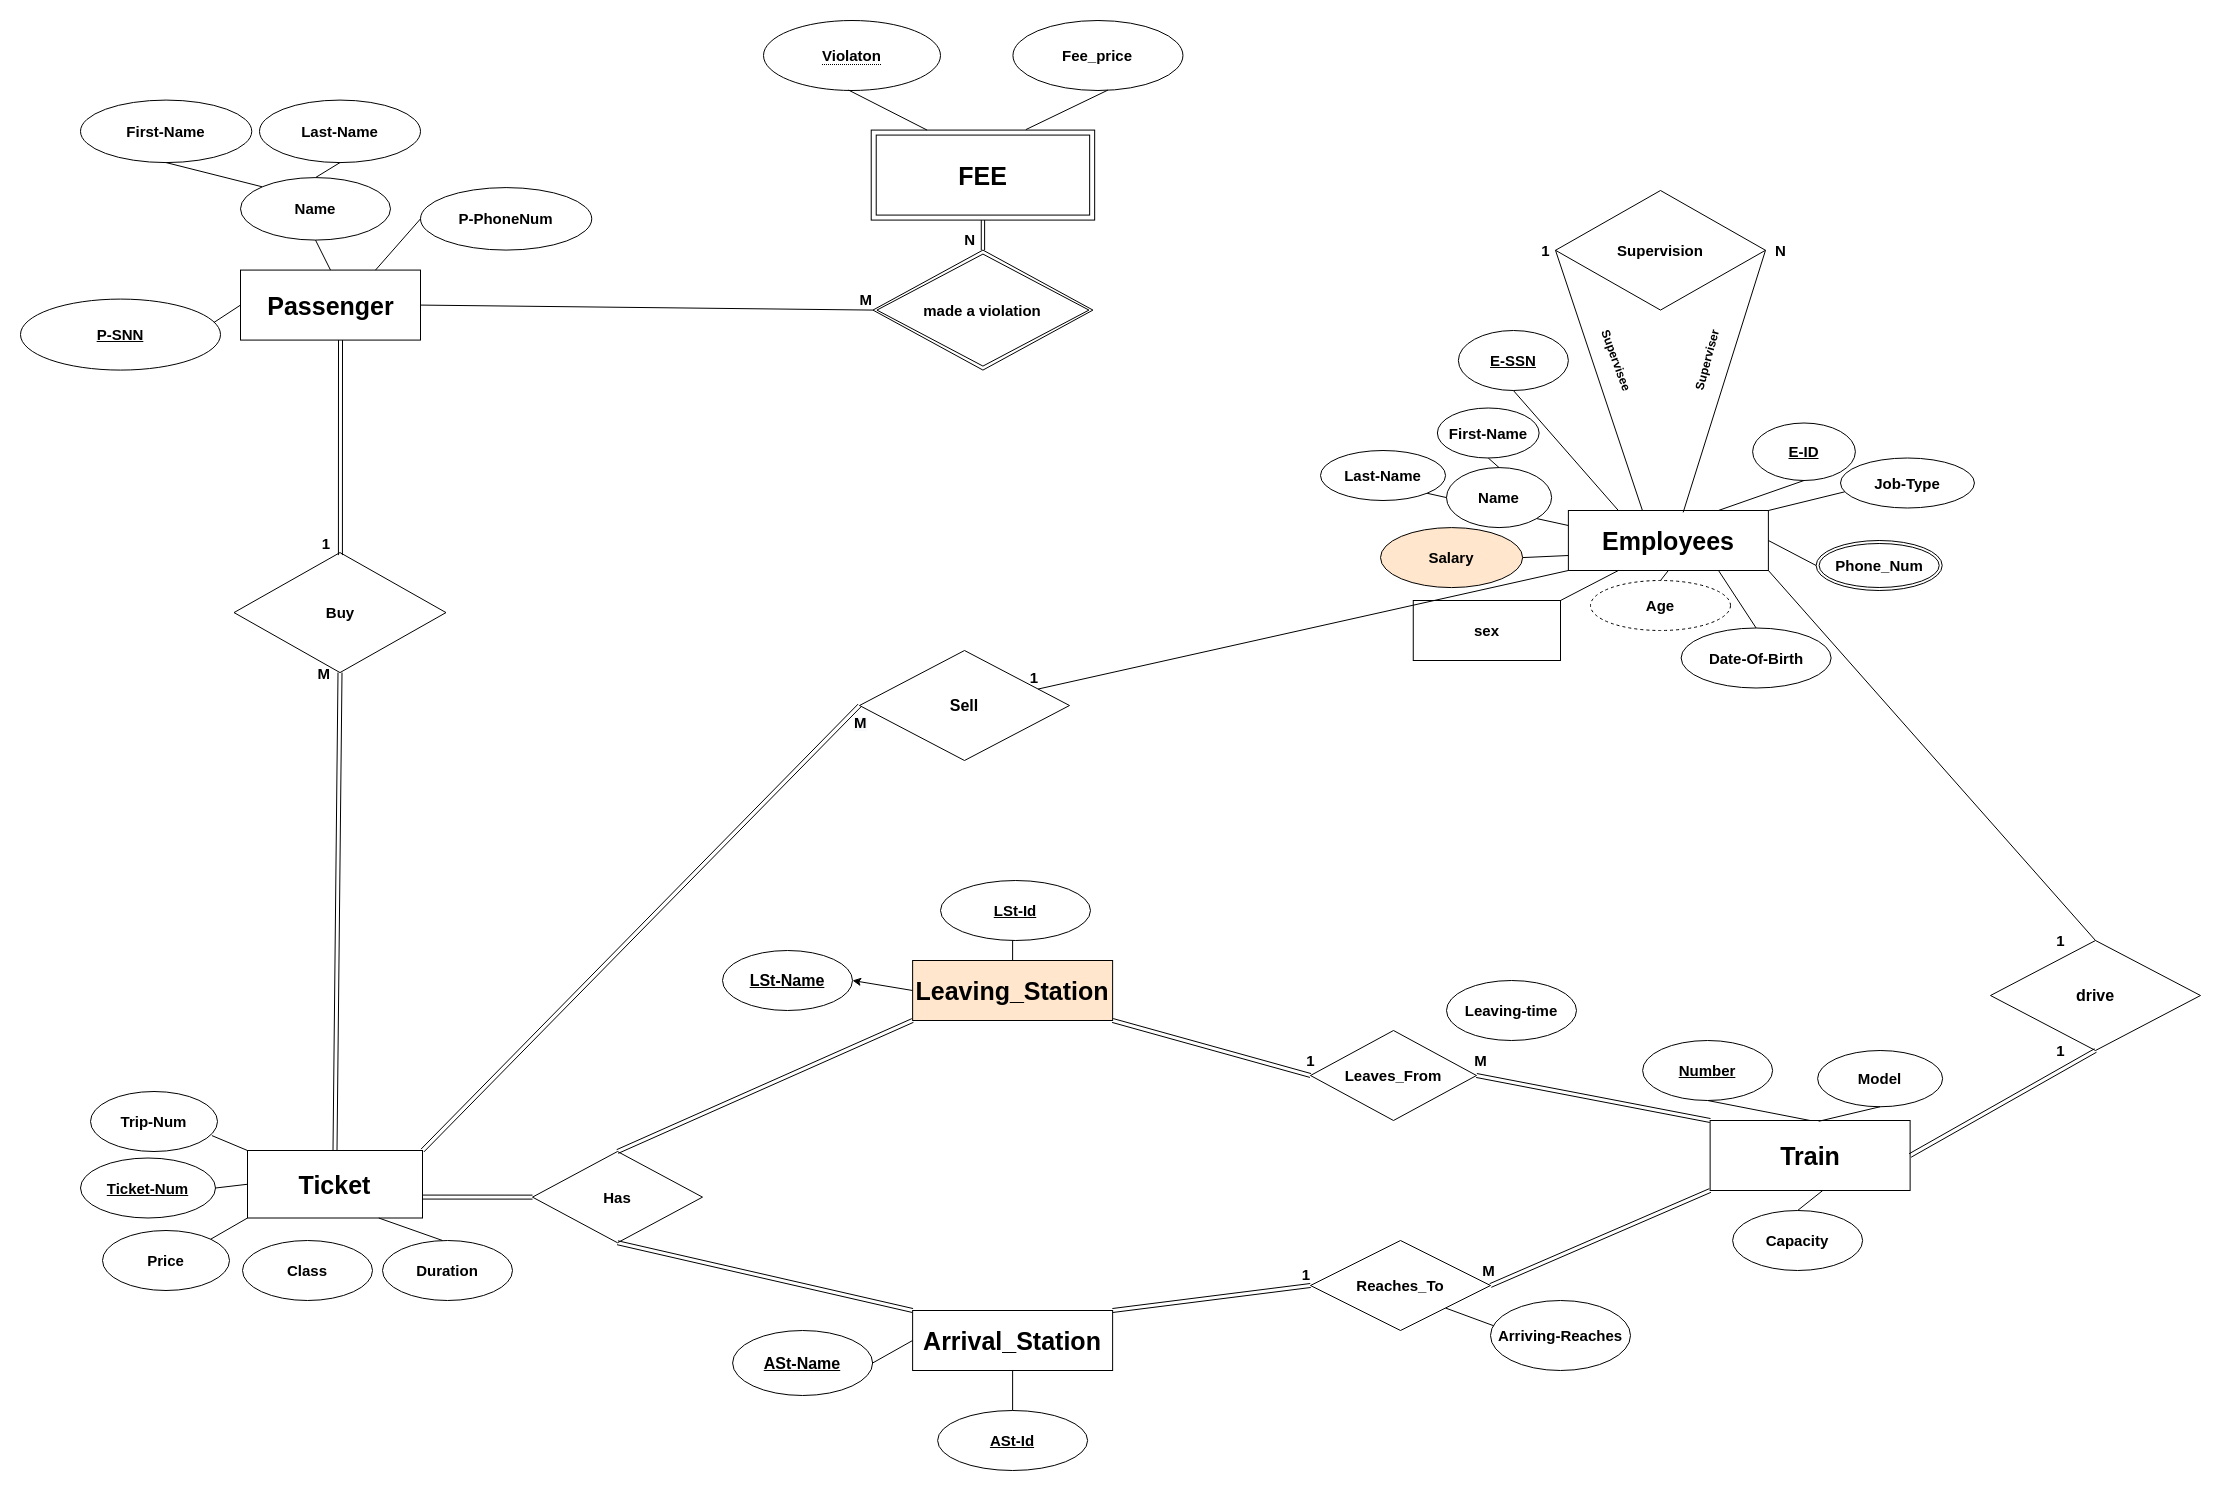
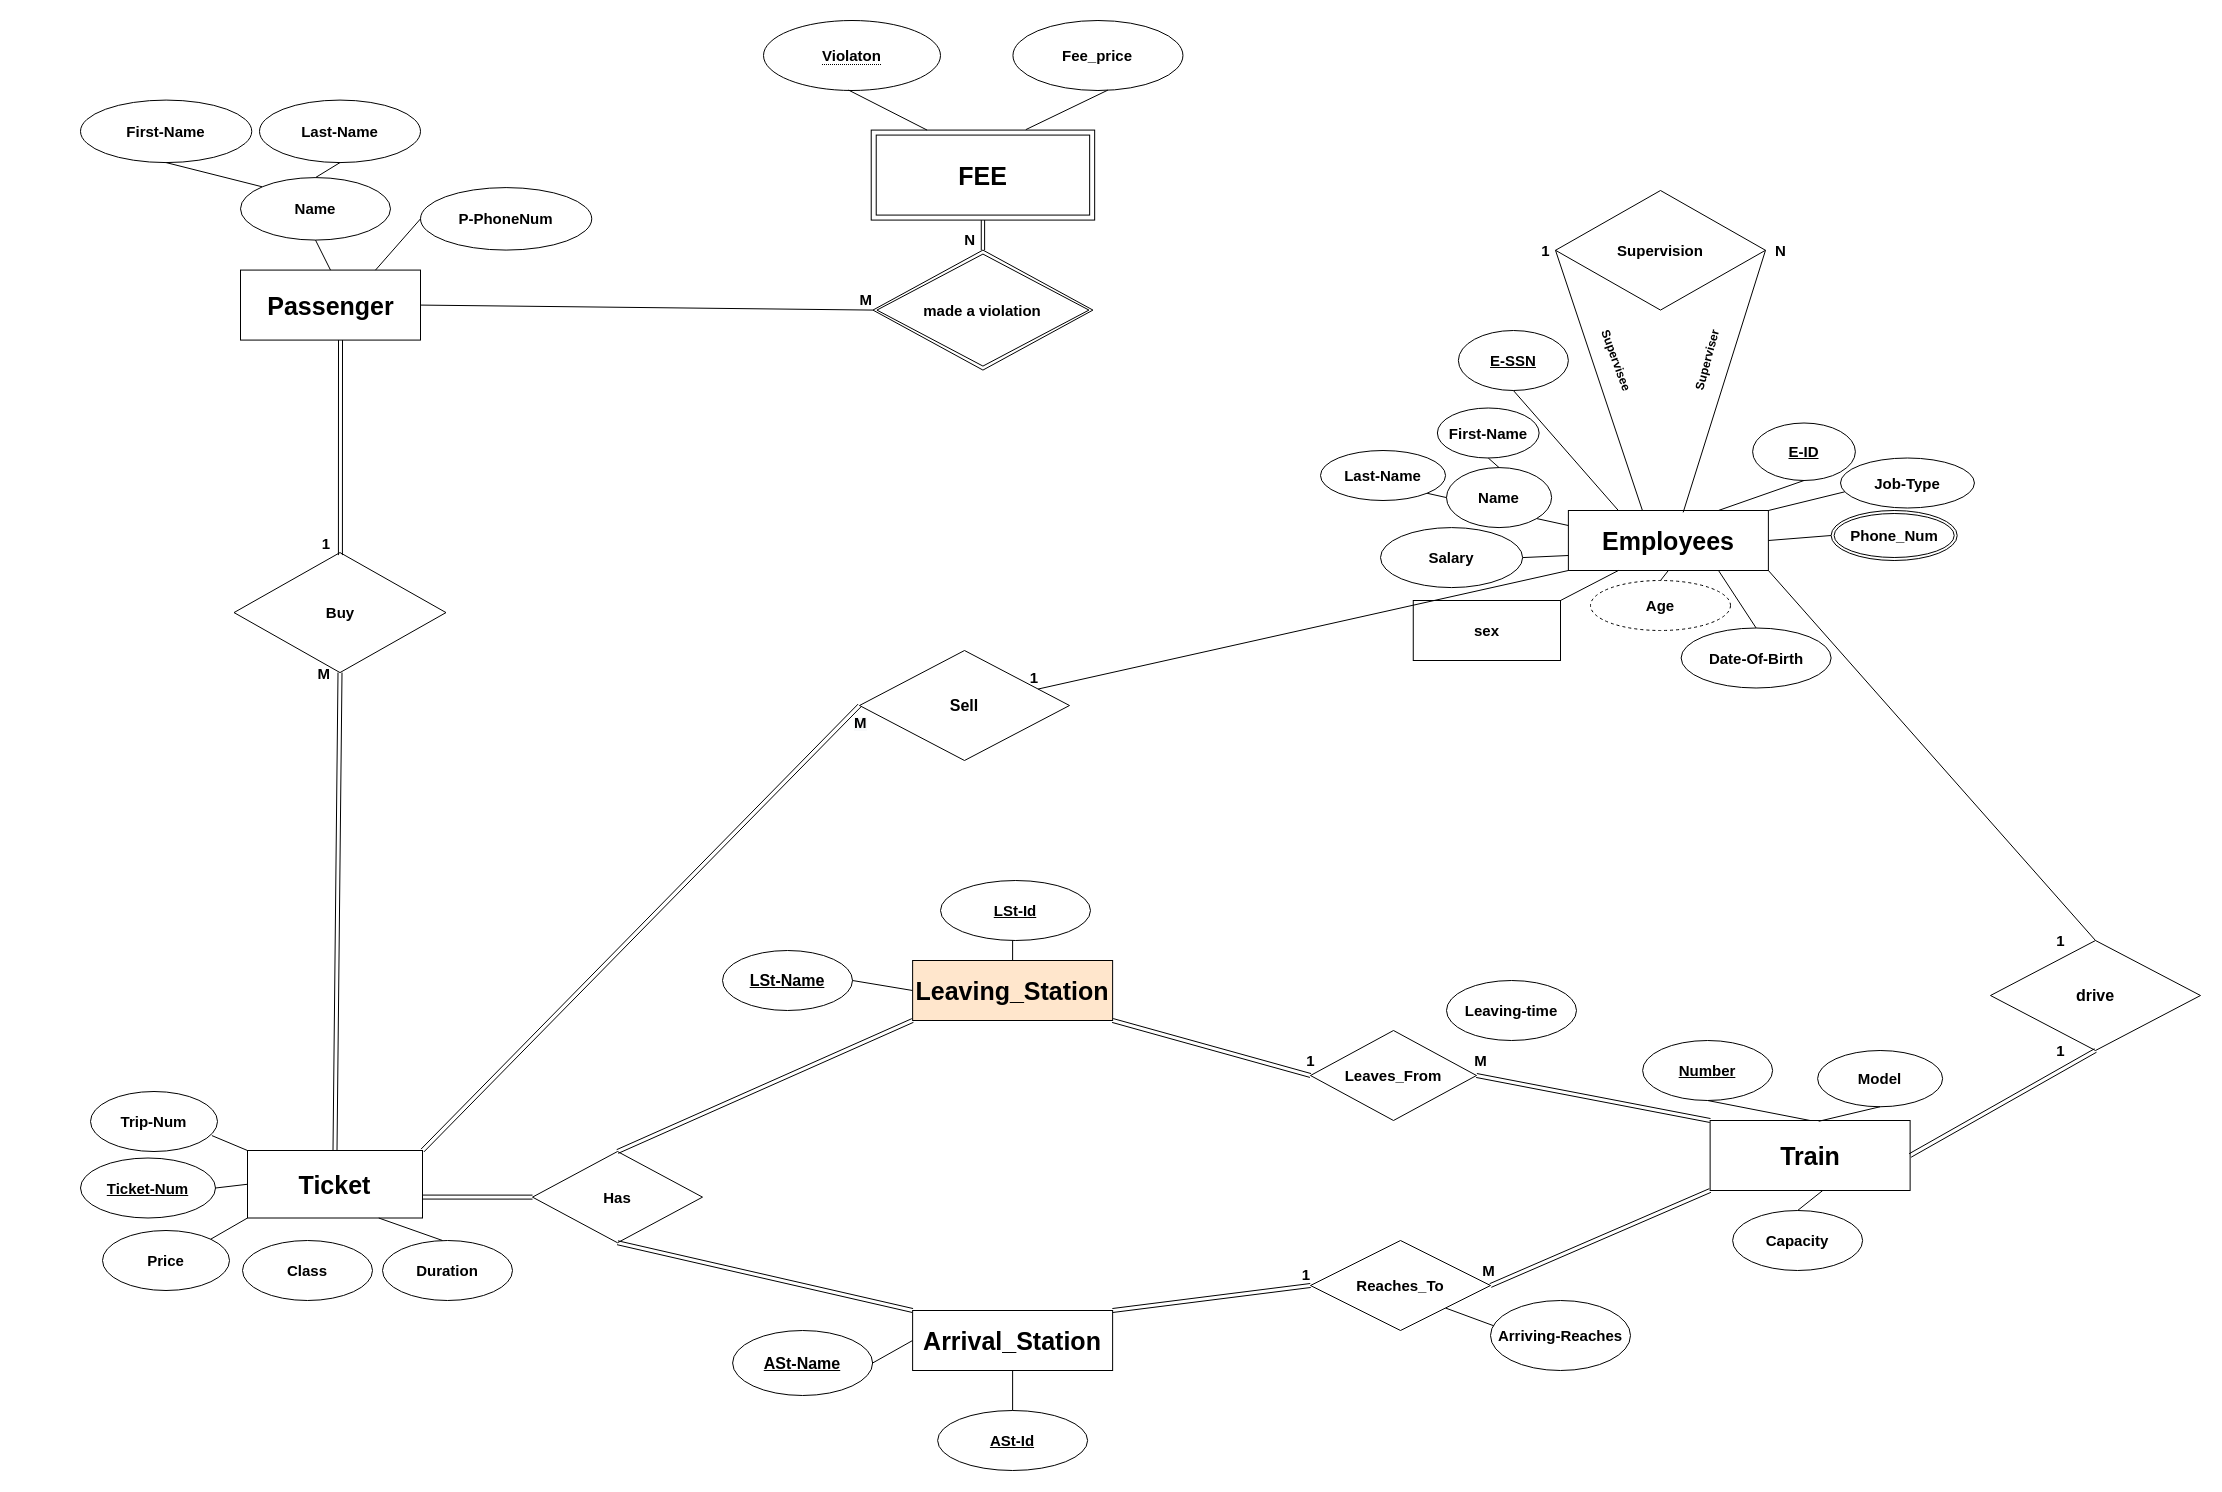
(227, 314) -> none
(121, 335) -> none
(1452, 558) -> (1452, 558)
(1879, 566) -> (1894, 536)
(860, 982) -> (857, 981)
